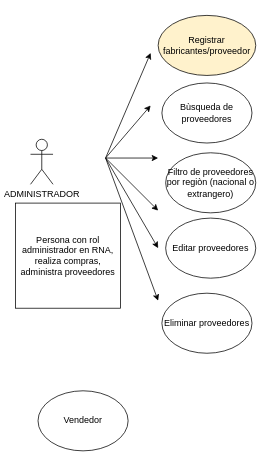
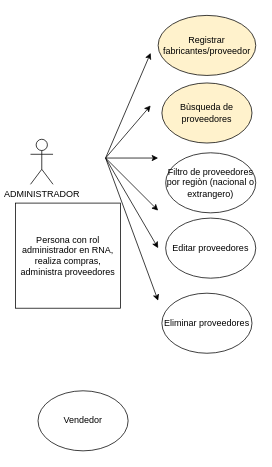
(207, 113) -> (207, 113)
